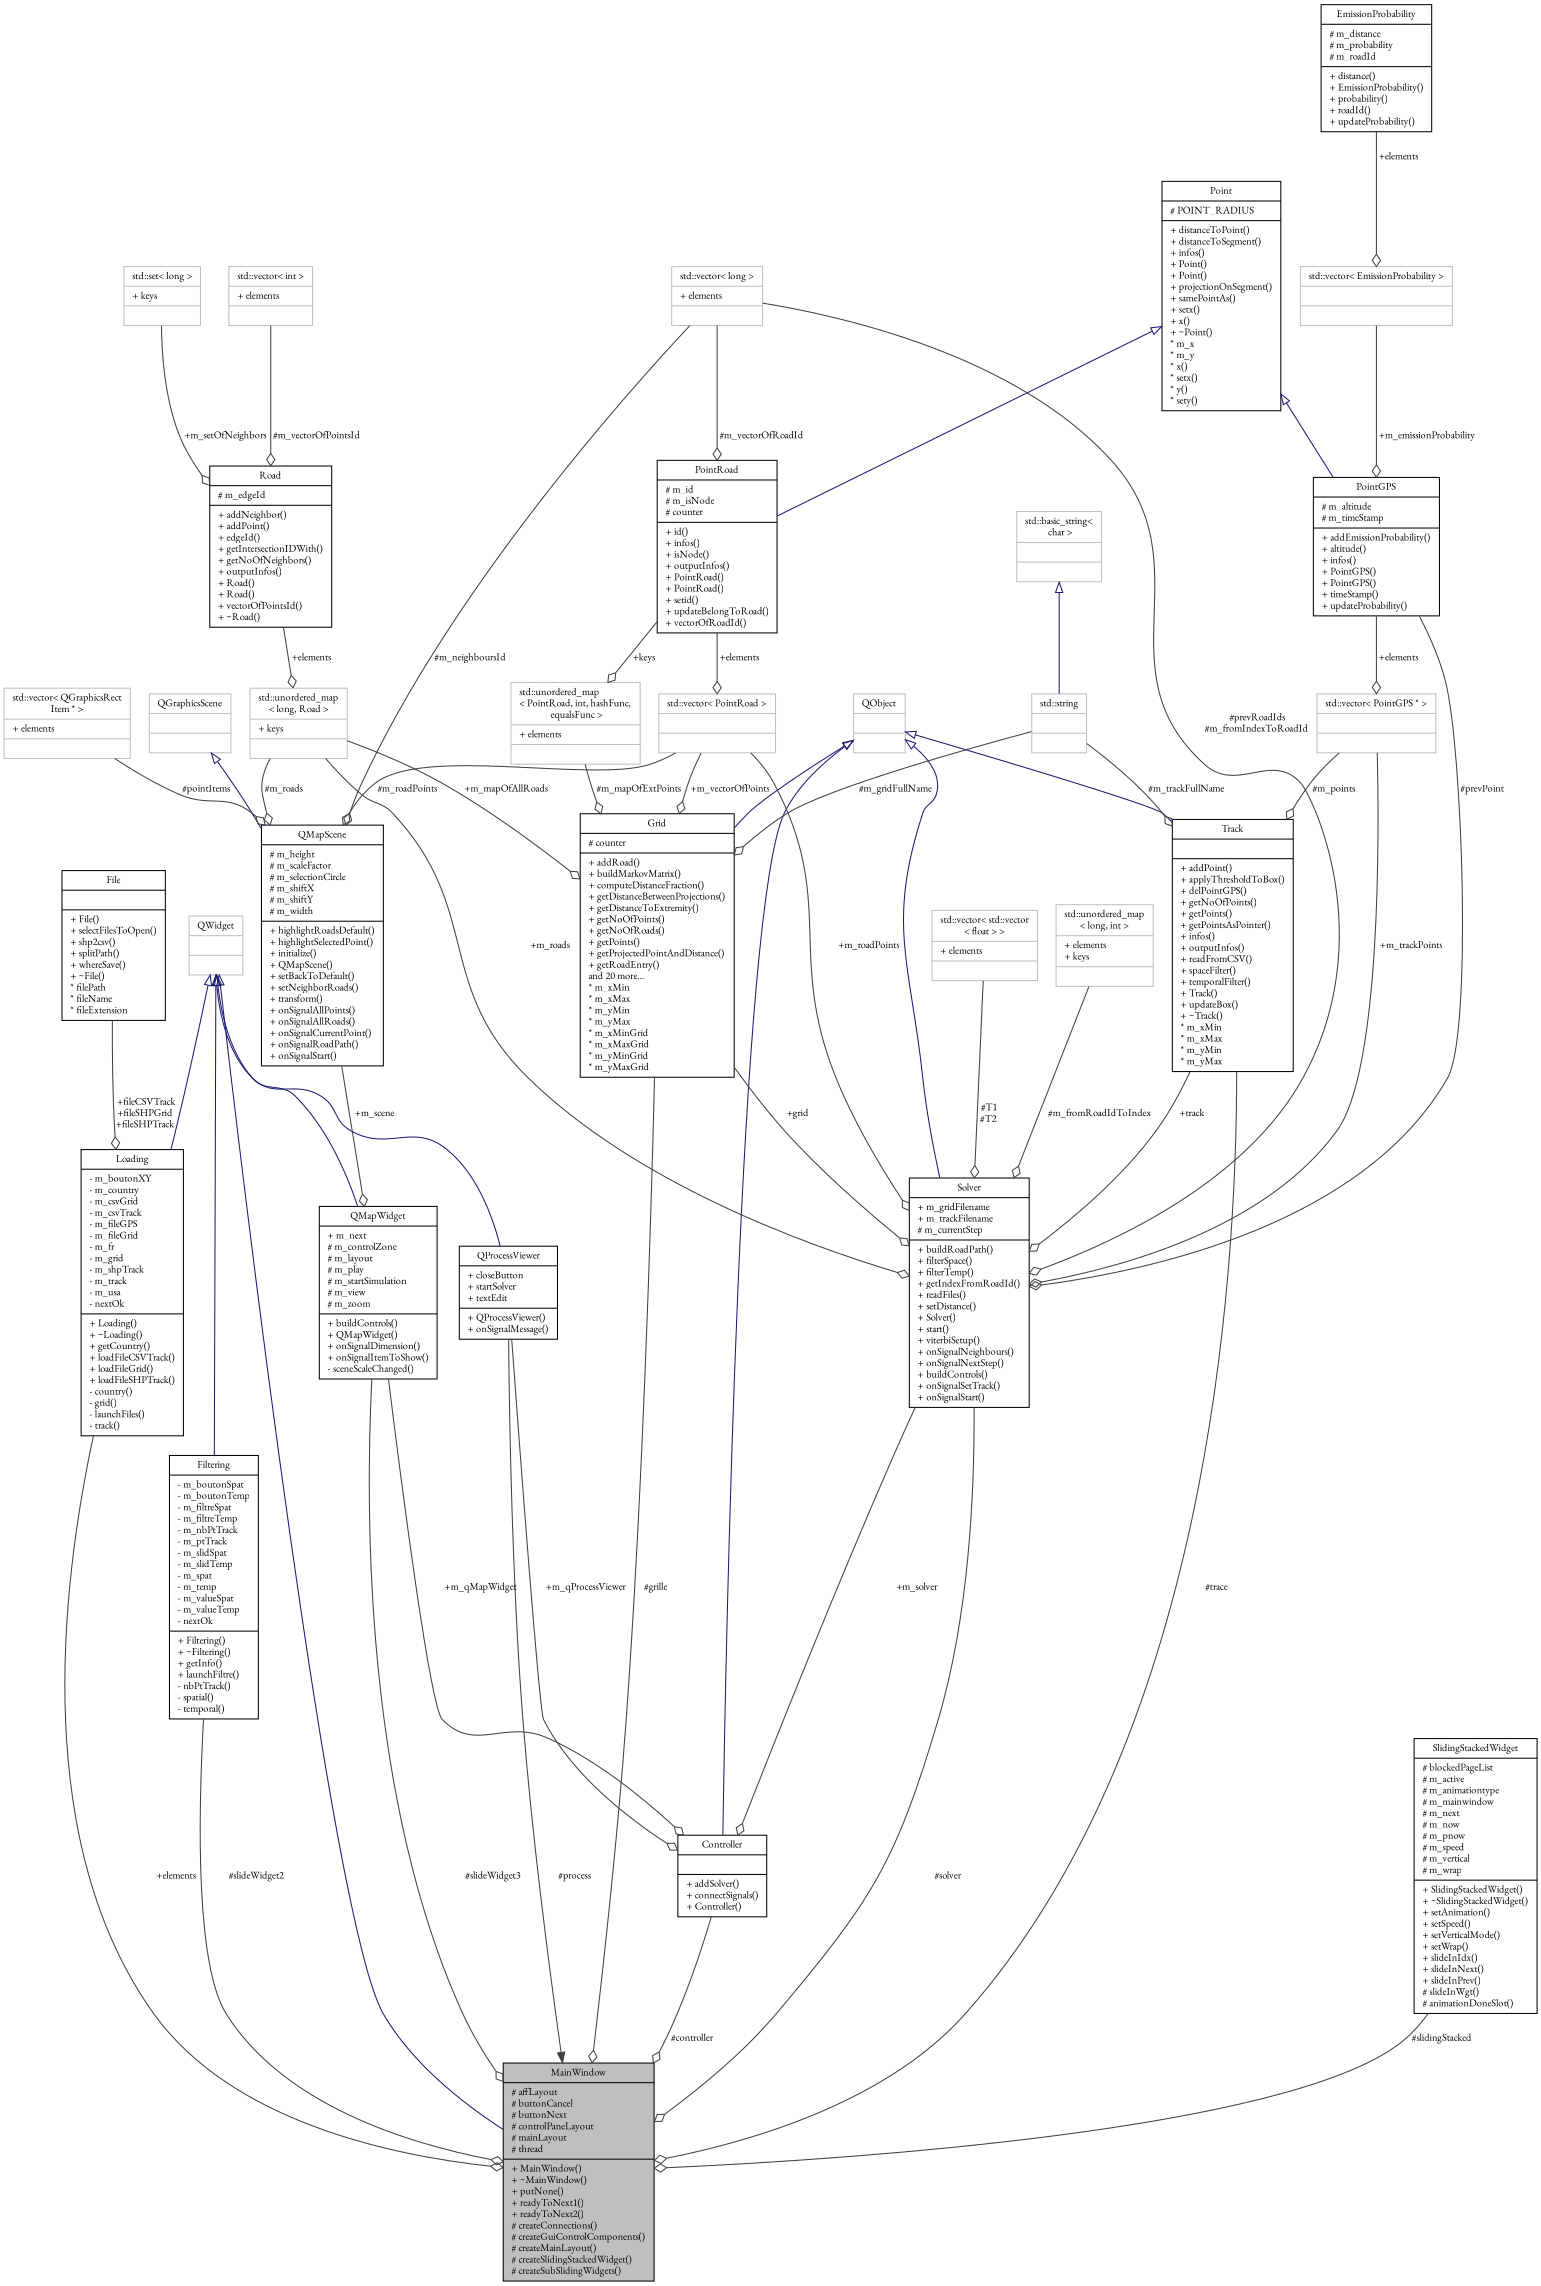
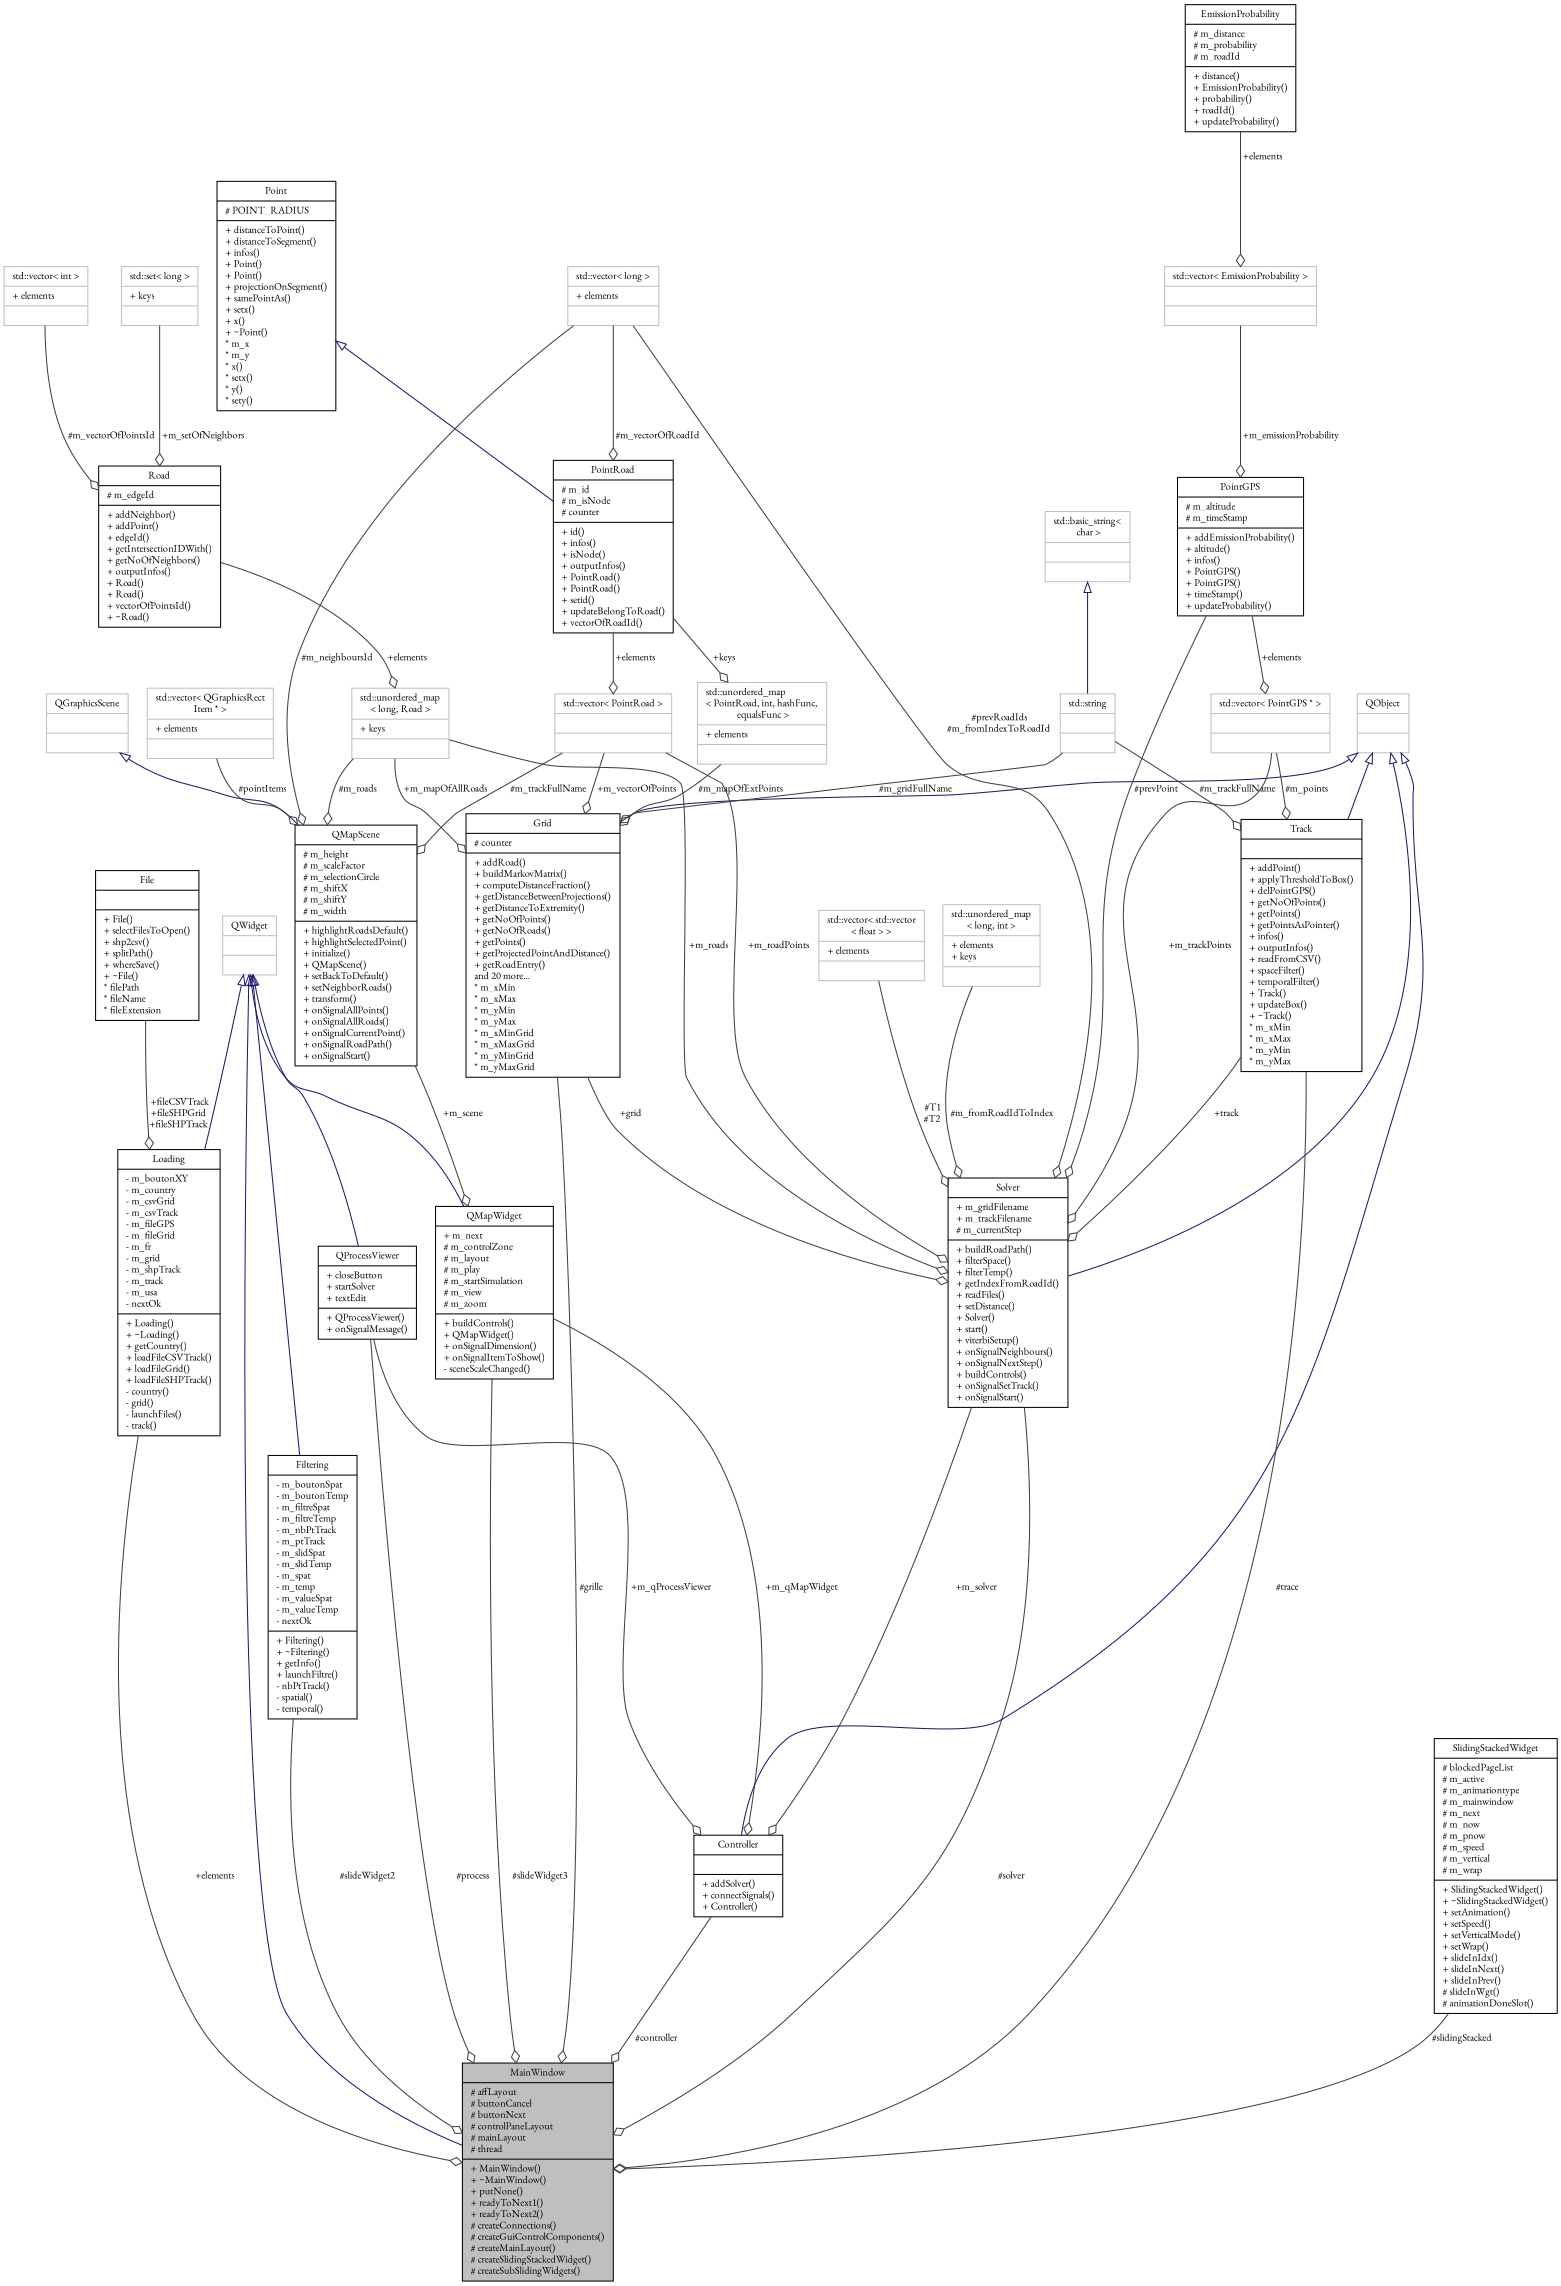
(1310, 440) -> none
(407, 789) -> (547, 789)
(521, 1697) -> (403, 1698)
